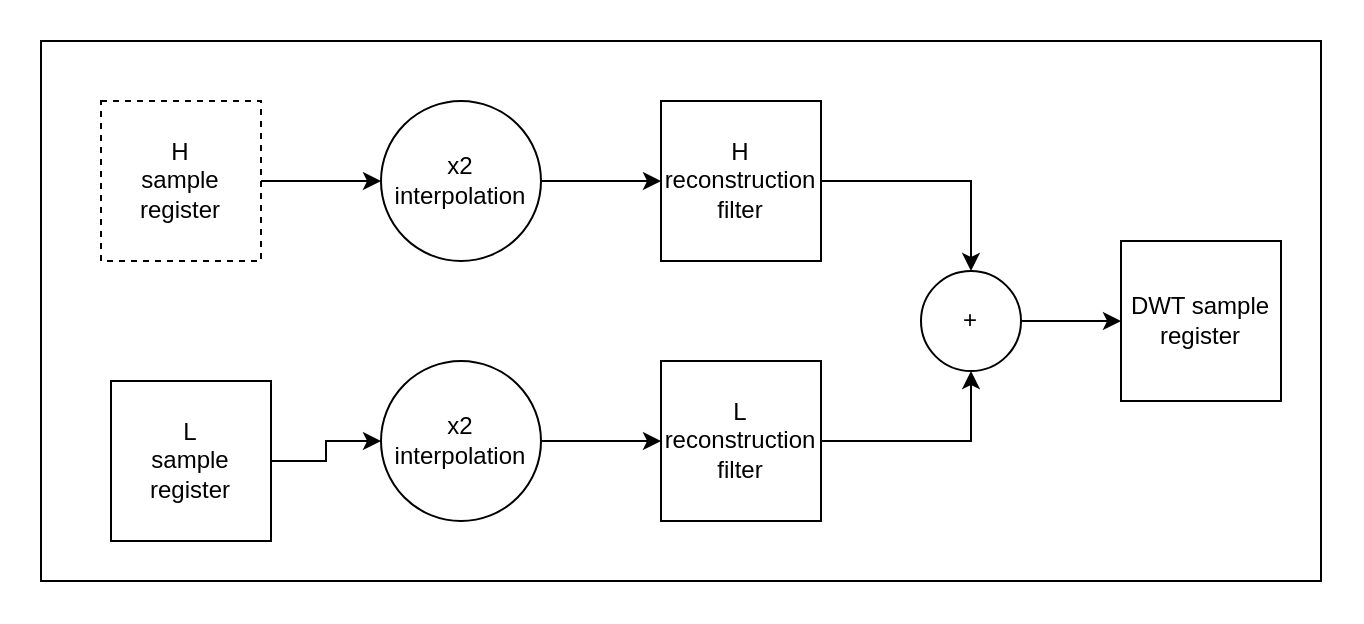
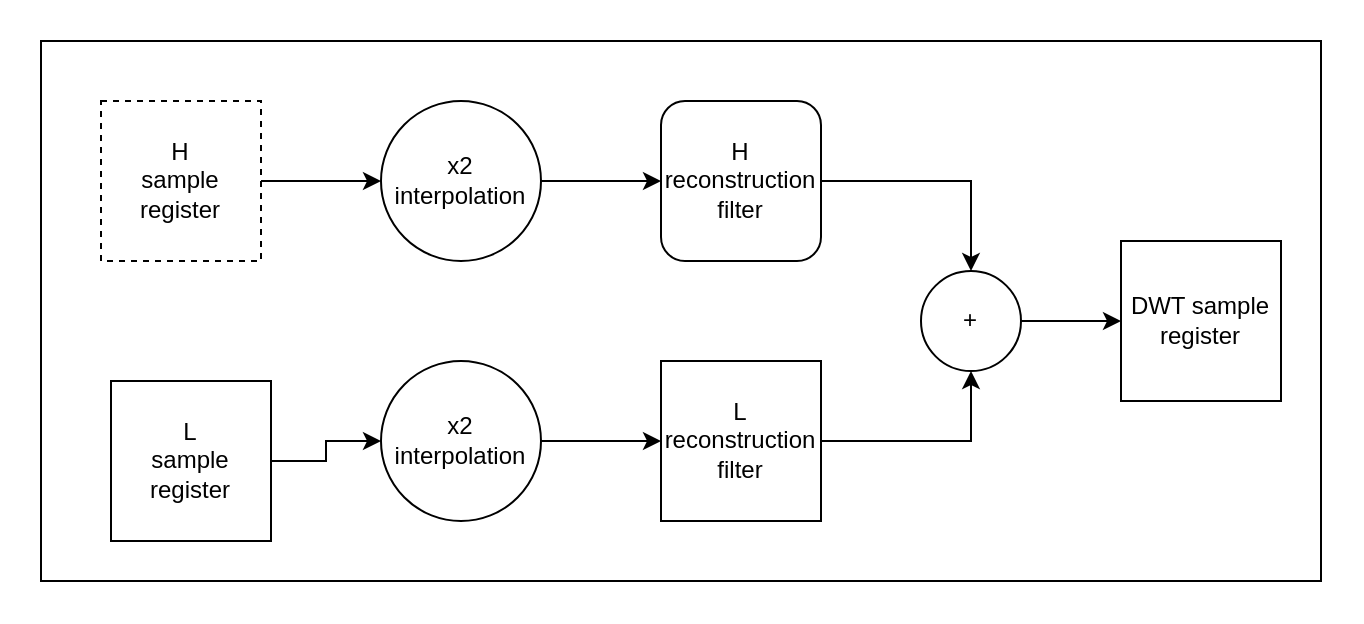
(741, 181) -> (741, 181)
